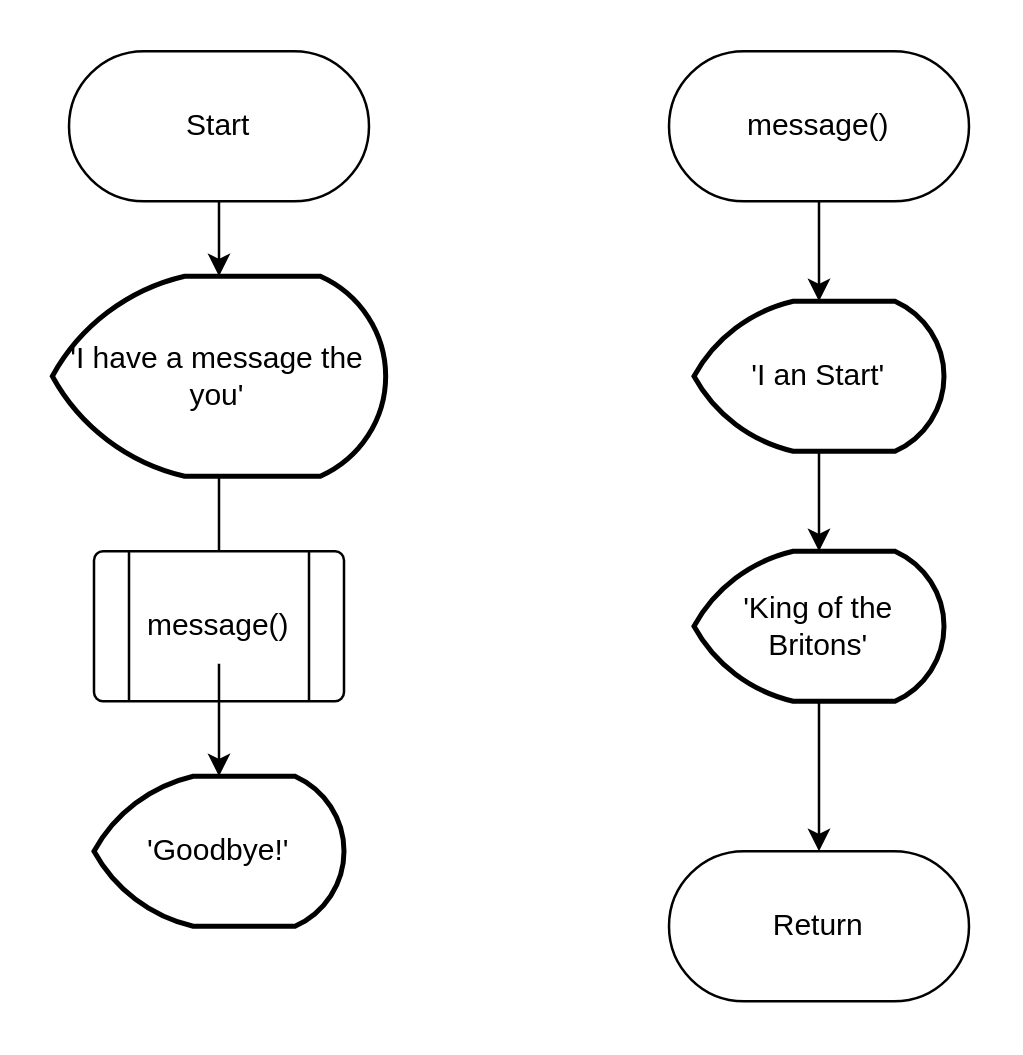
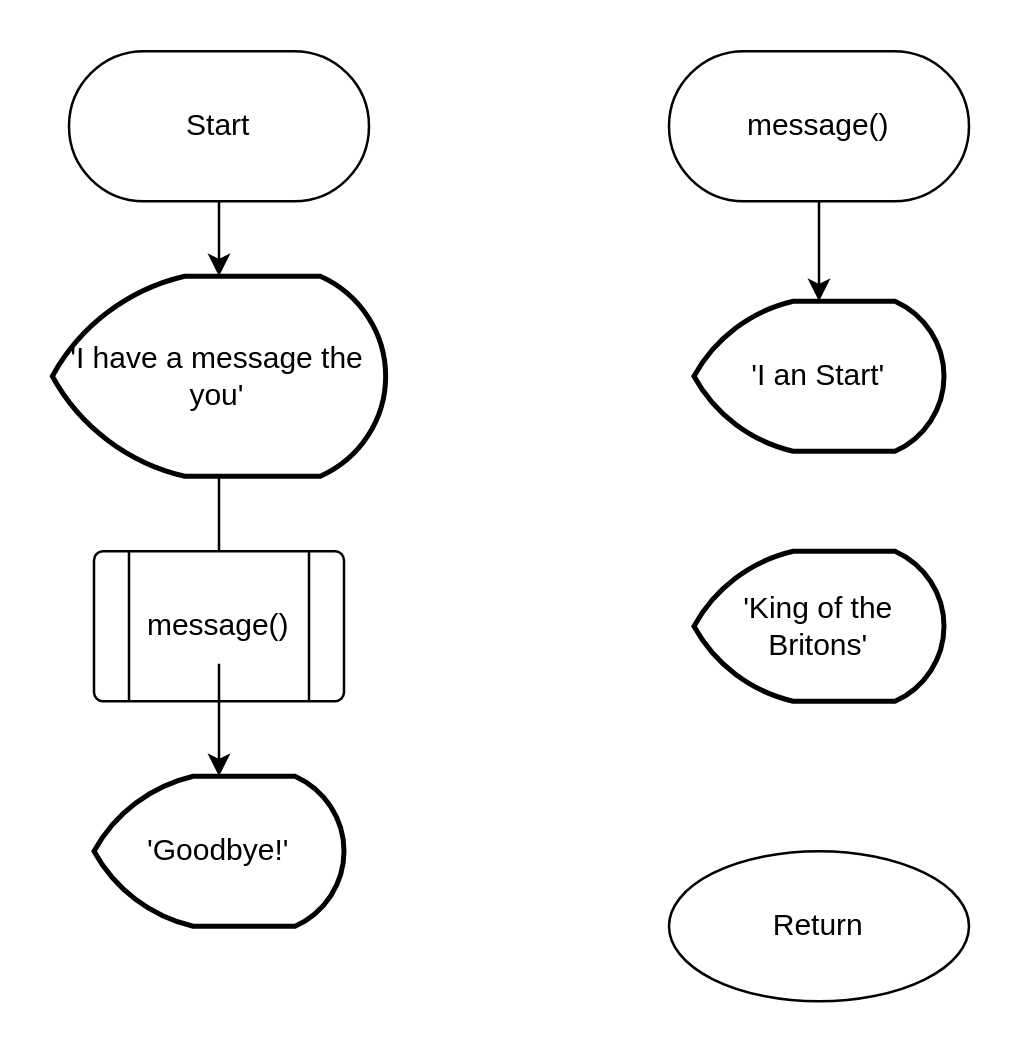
(819, 493) -> none
(819, 768) -> none
(819, 926) -> (819, 926)
